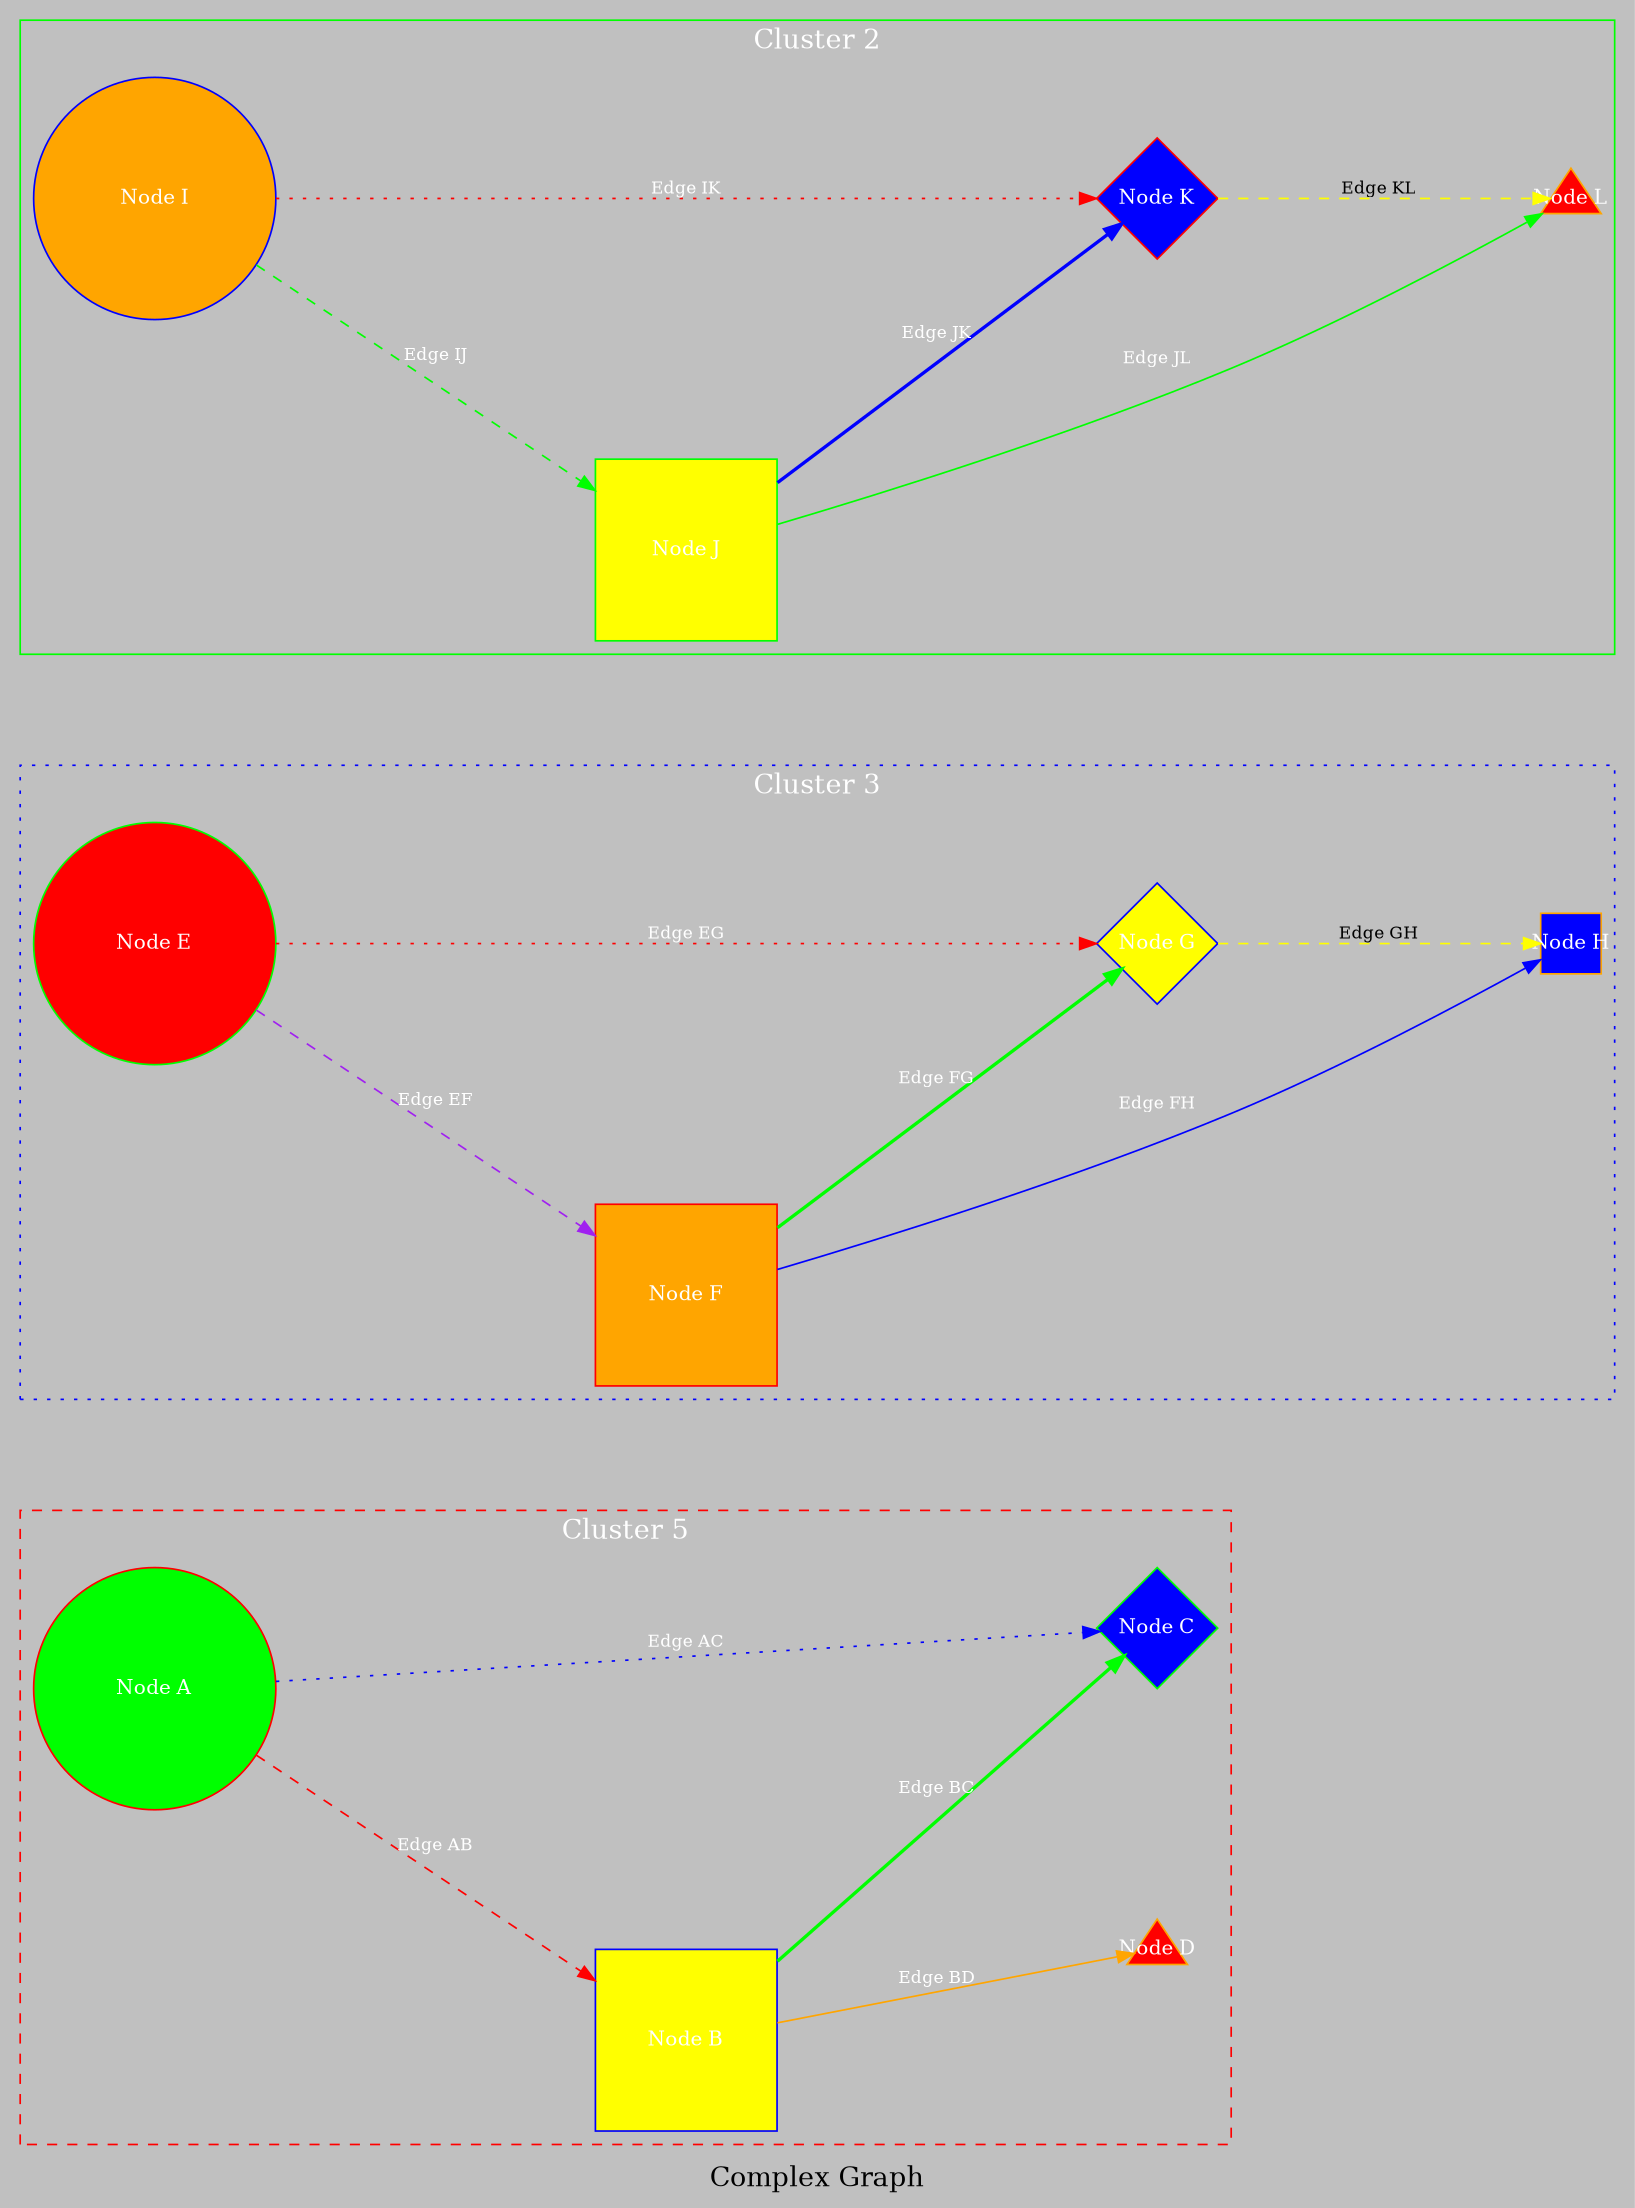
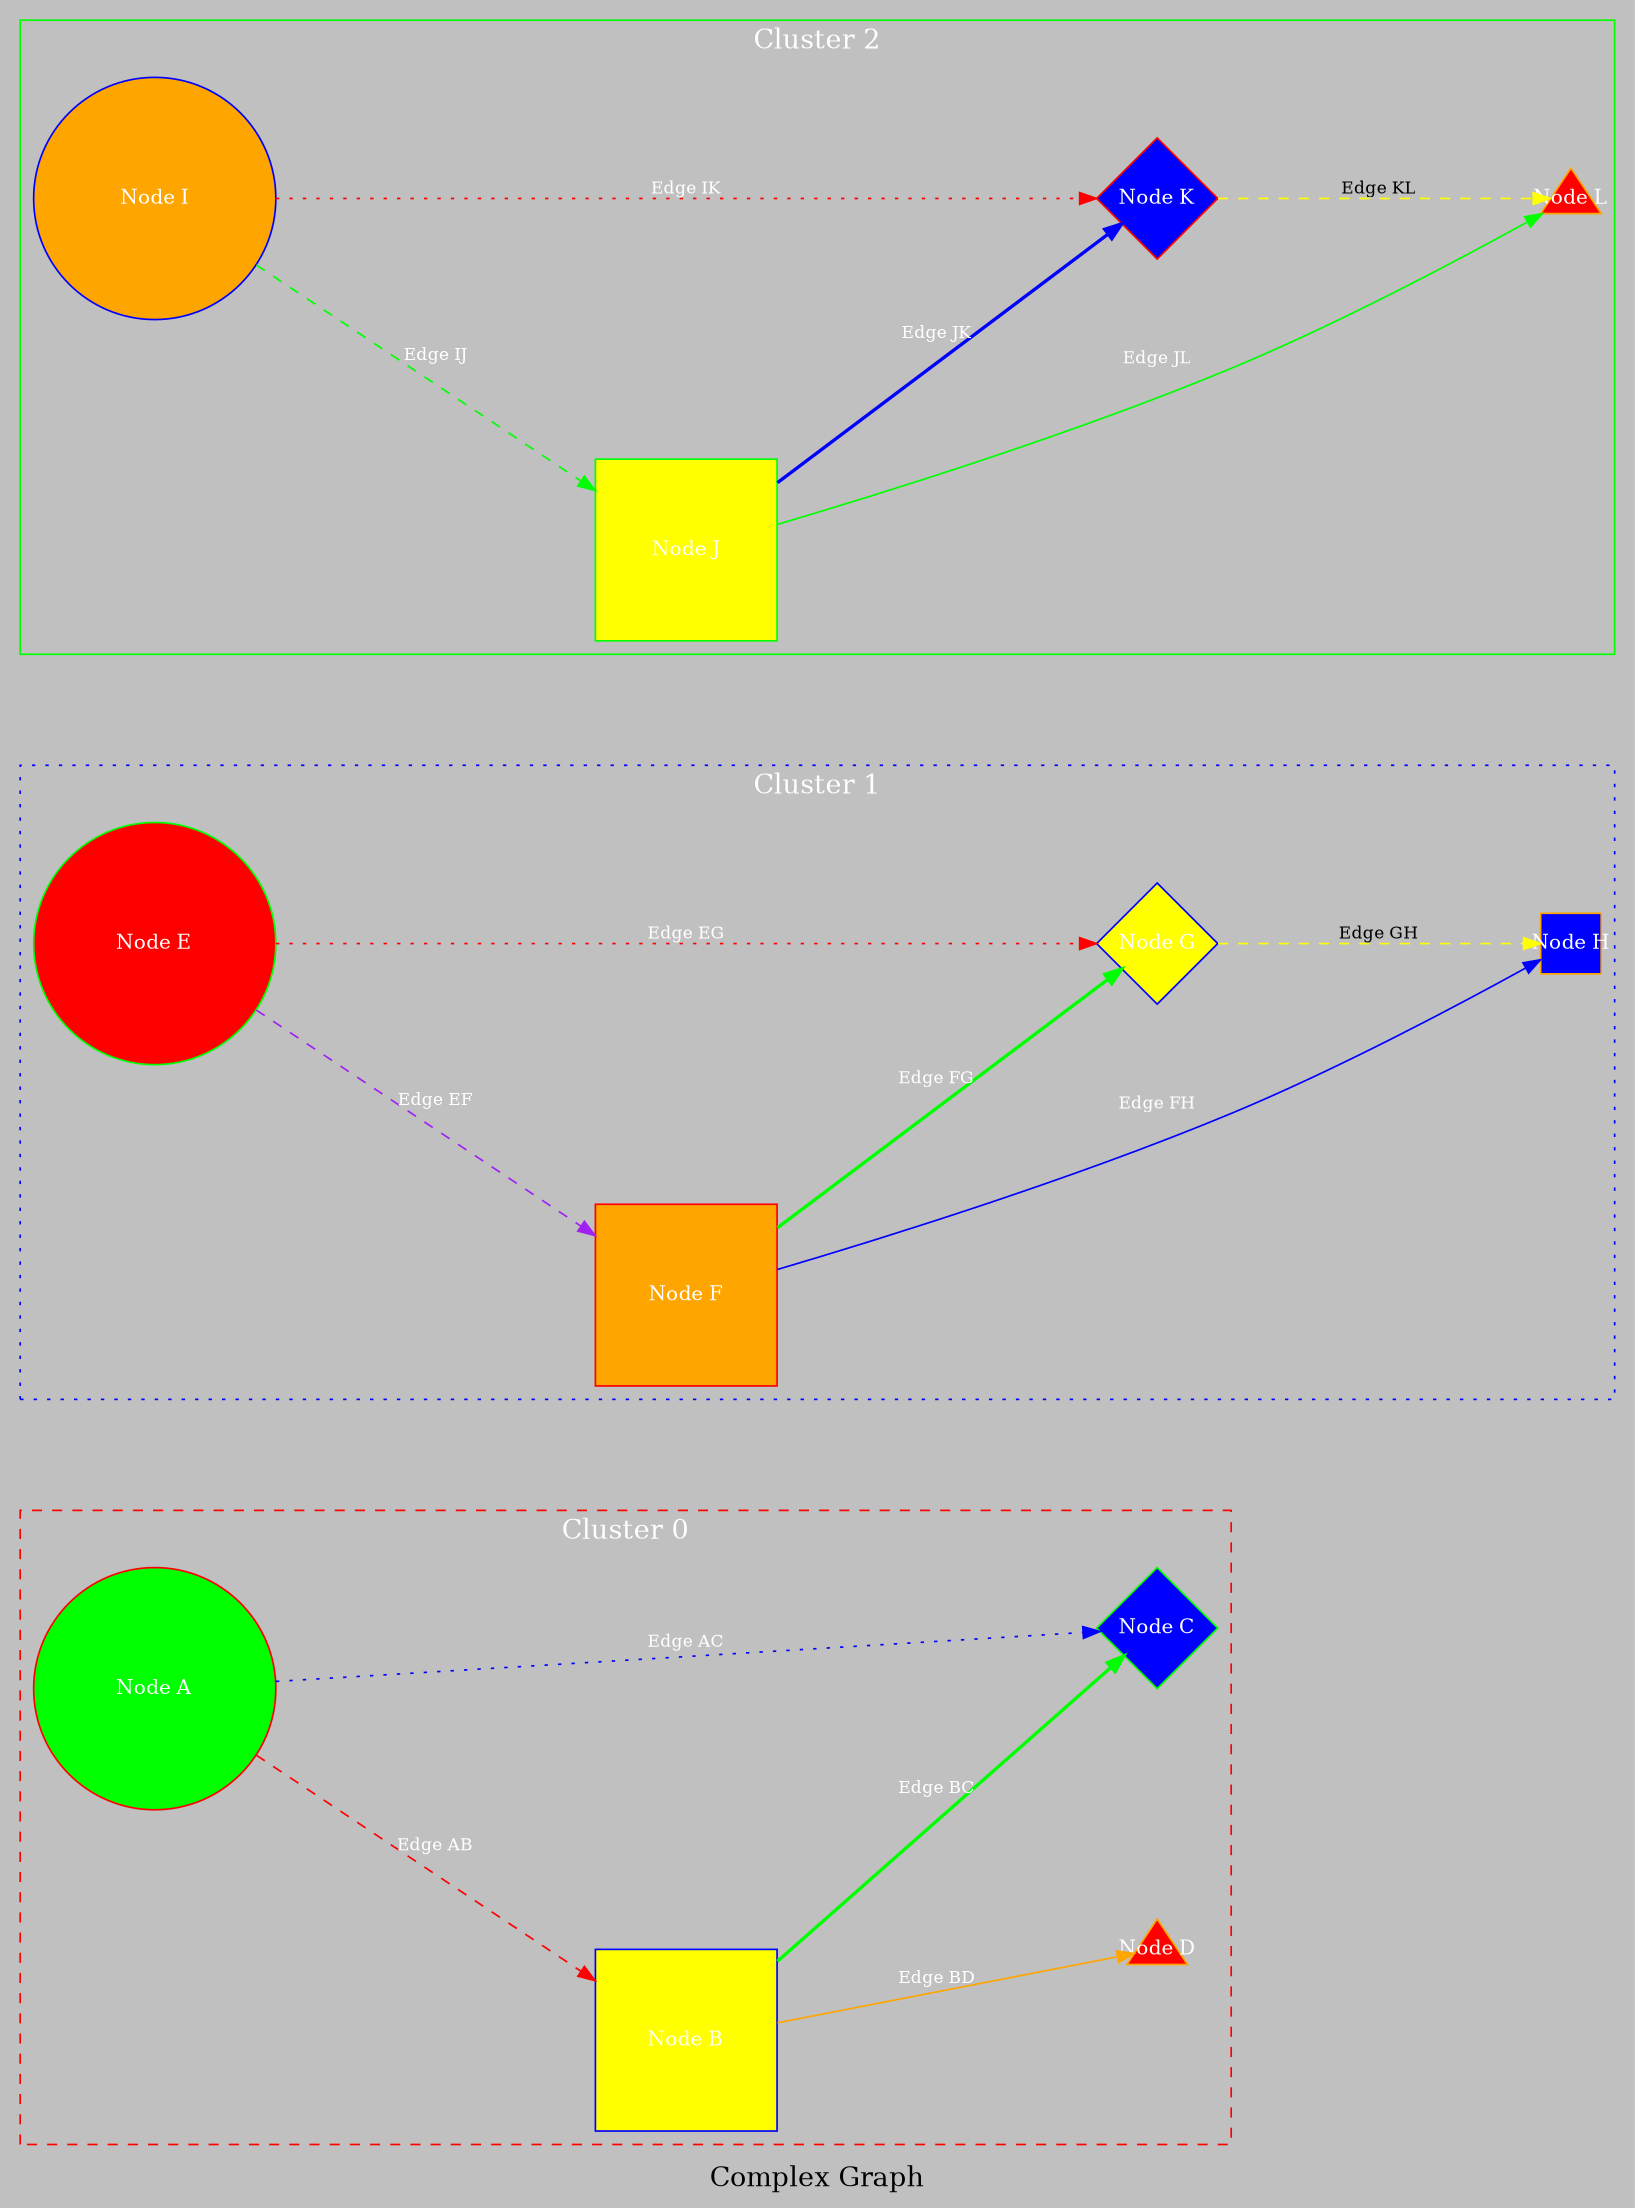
(817, 787) -> (817, 787)
(626, 1532) -> (626, 1532)
